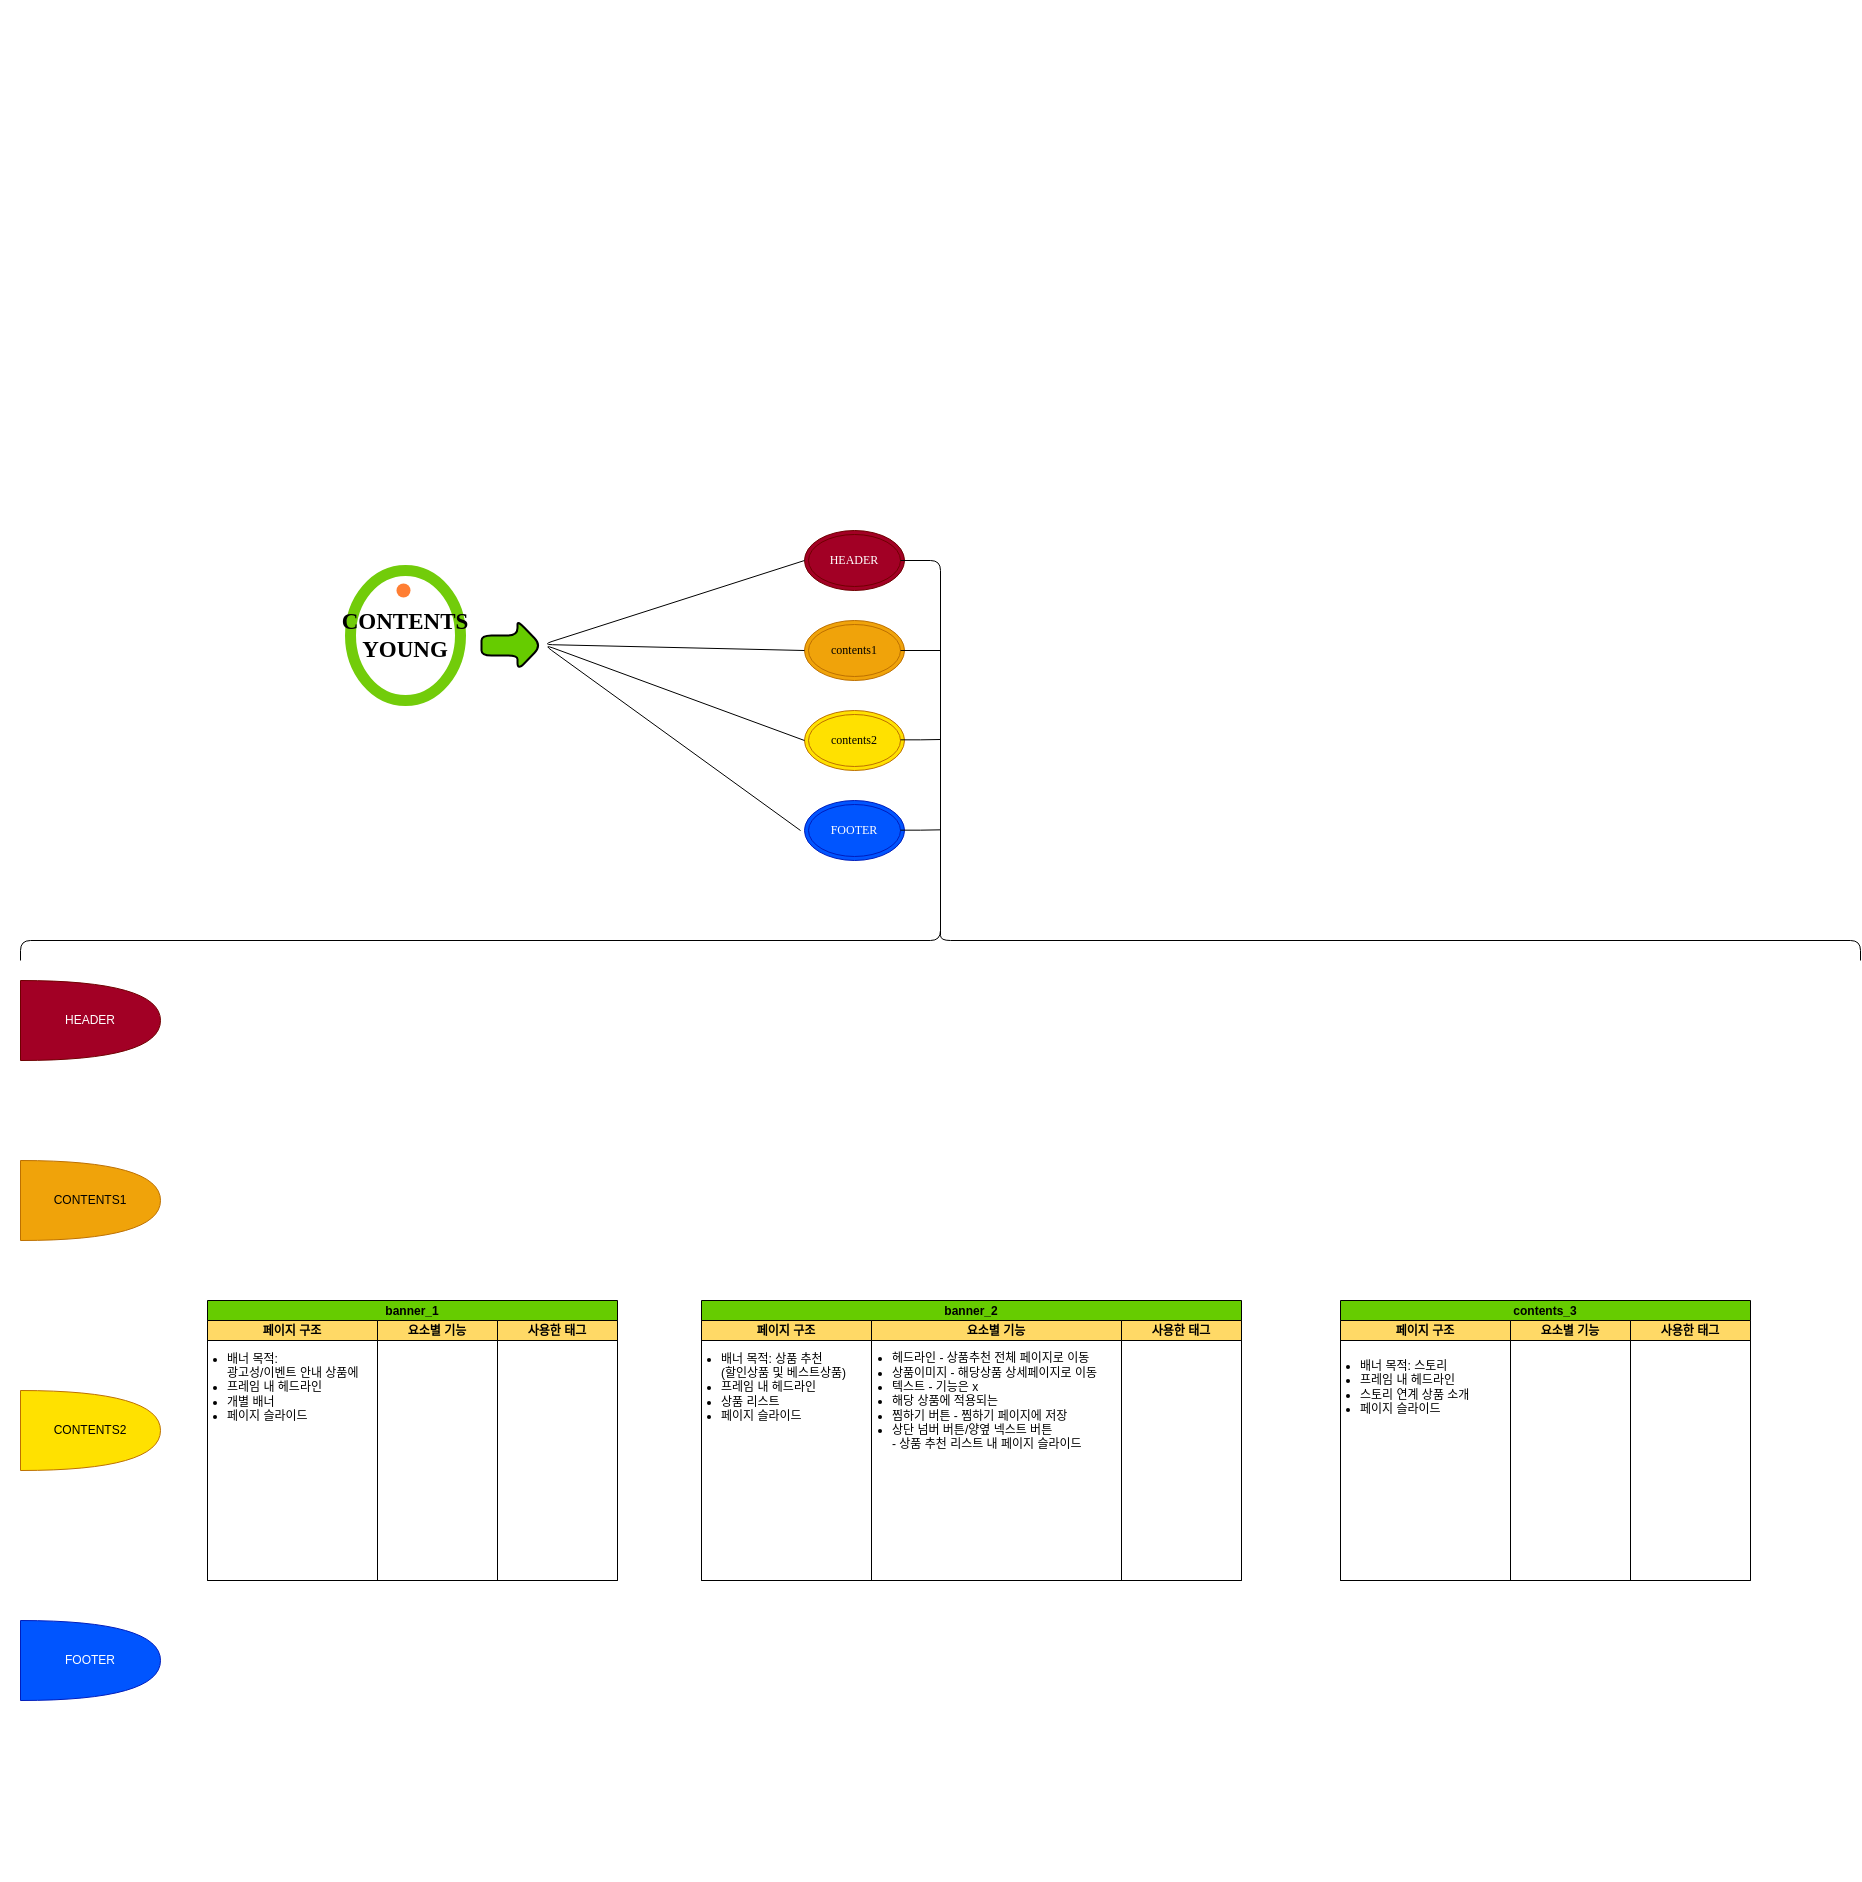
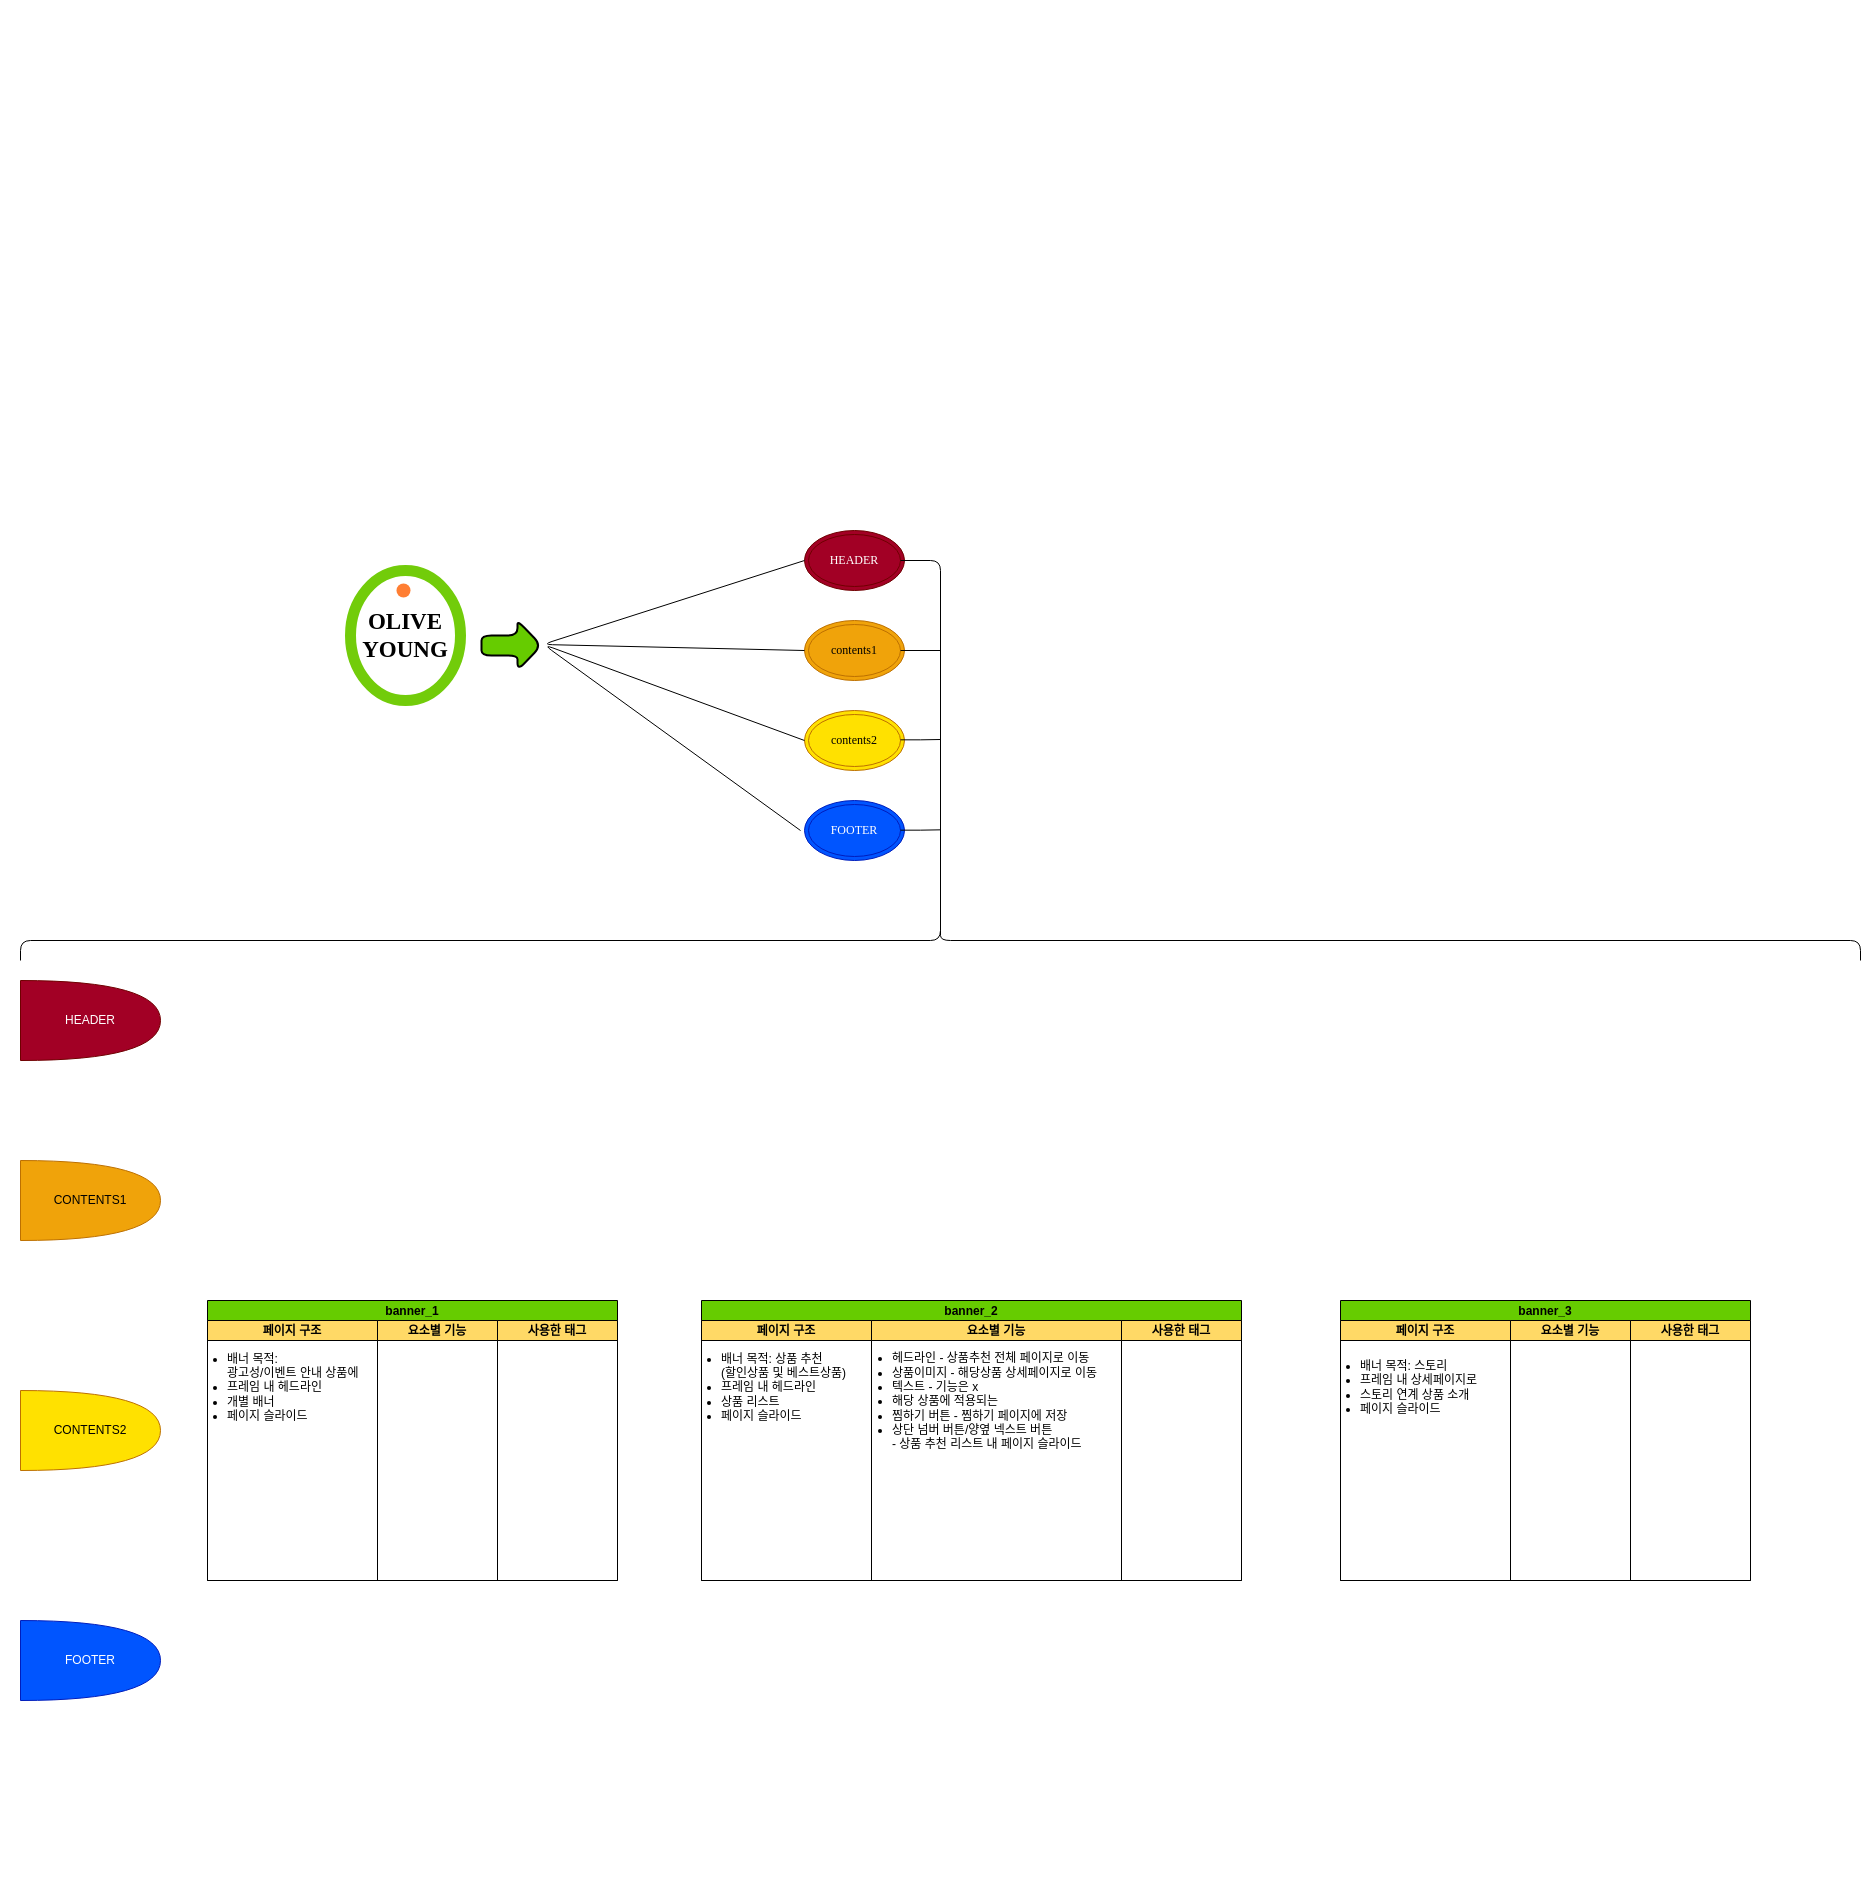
(406, 636) -> (406, 636)
(1545, 1311) -> (1545, 1311)
(1380, 1388) -> (1384, 1388)
